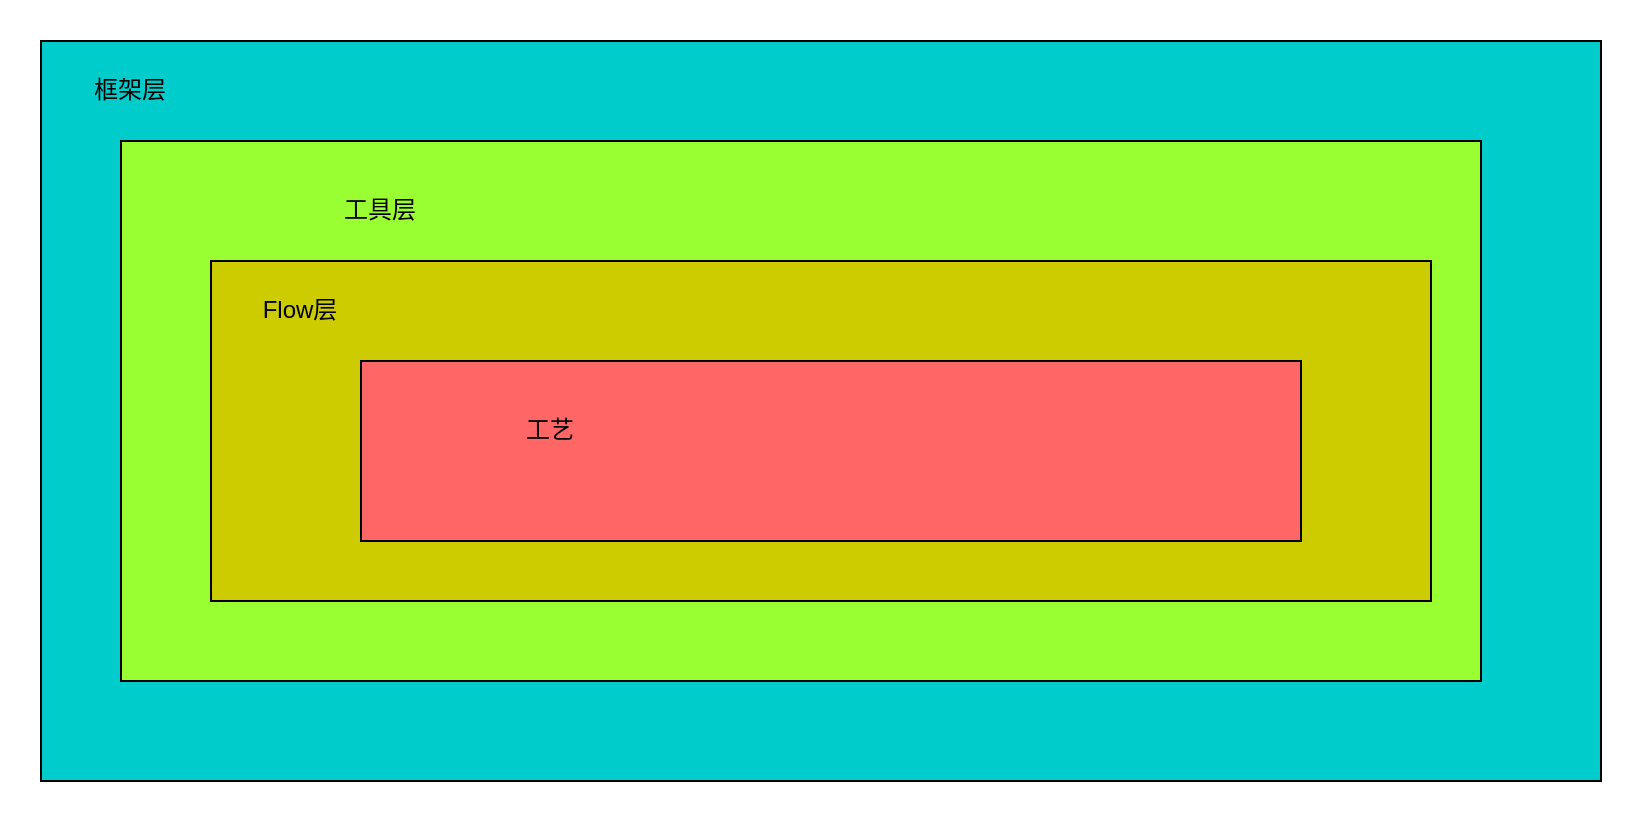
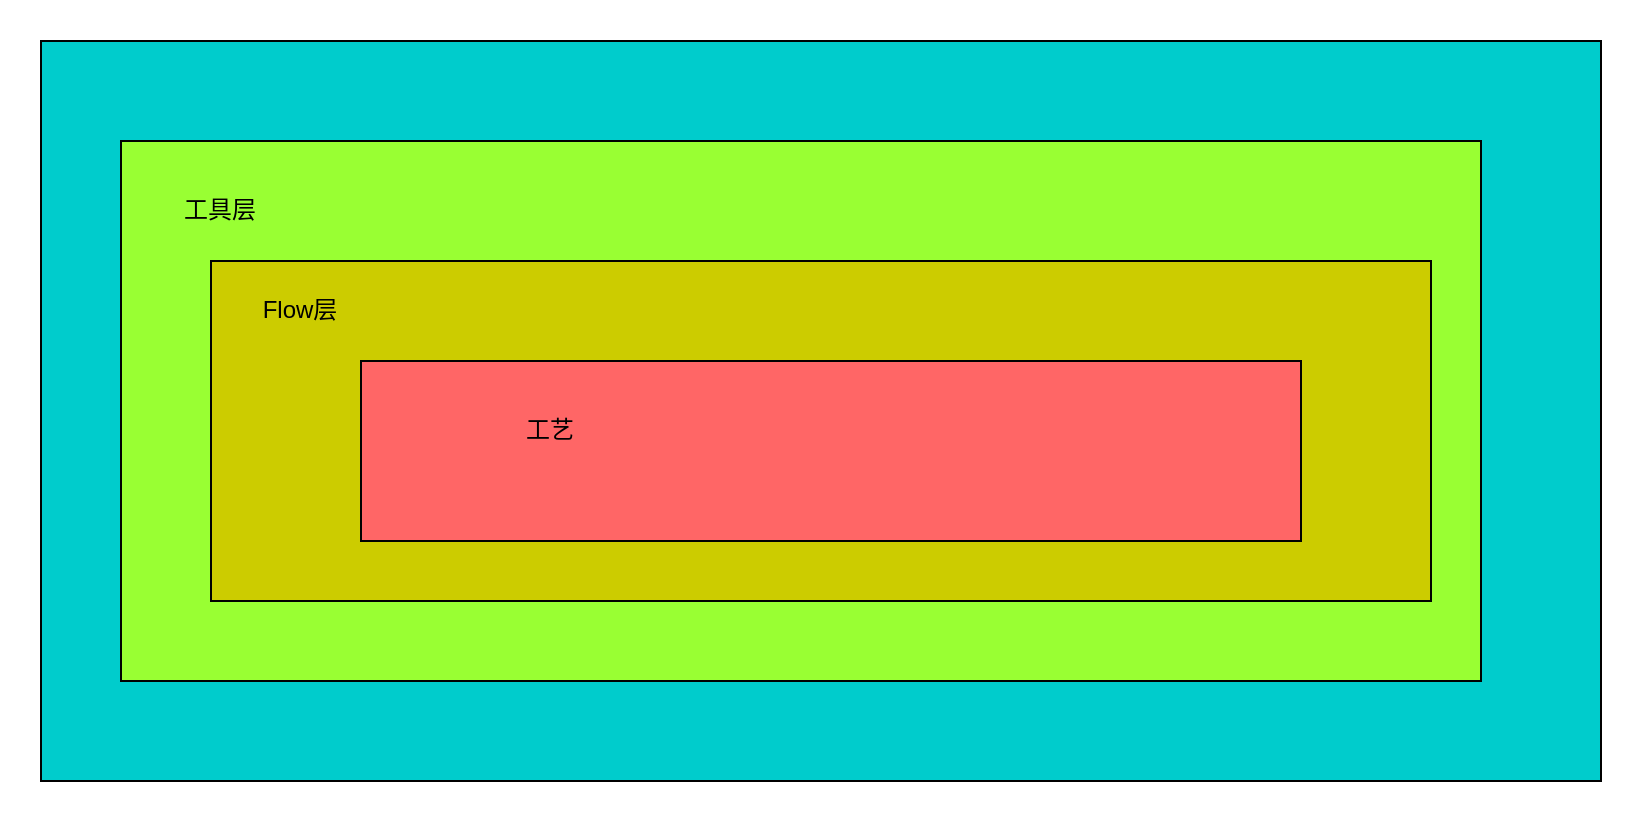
(131, 91) -> none
(381, 211) -> (221, 211)
